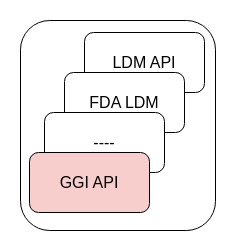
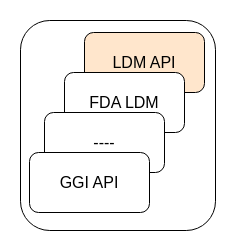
(145, 63) -> (145, 63)
(90, 183) -> (90, 183)
